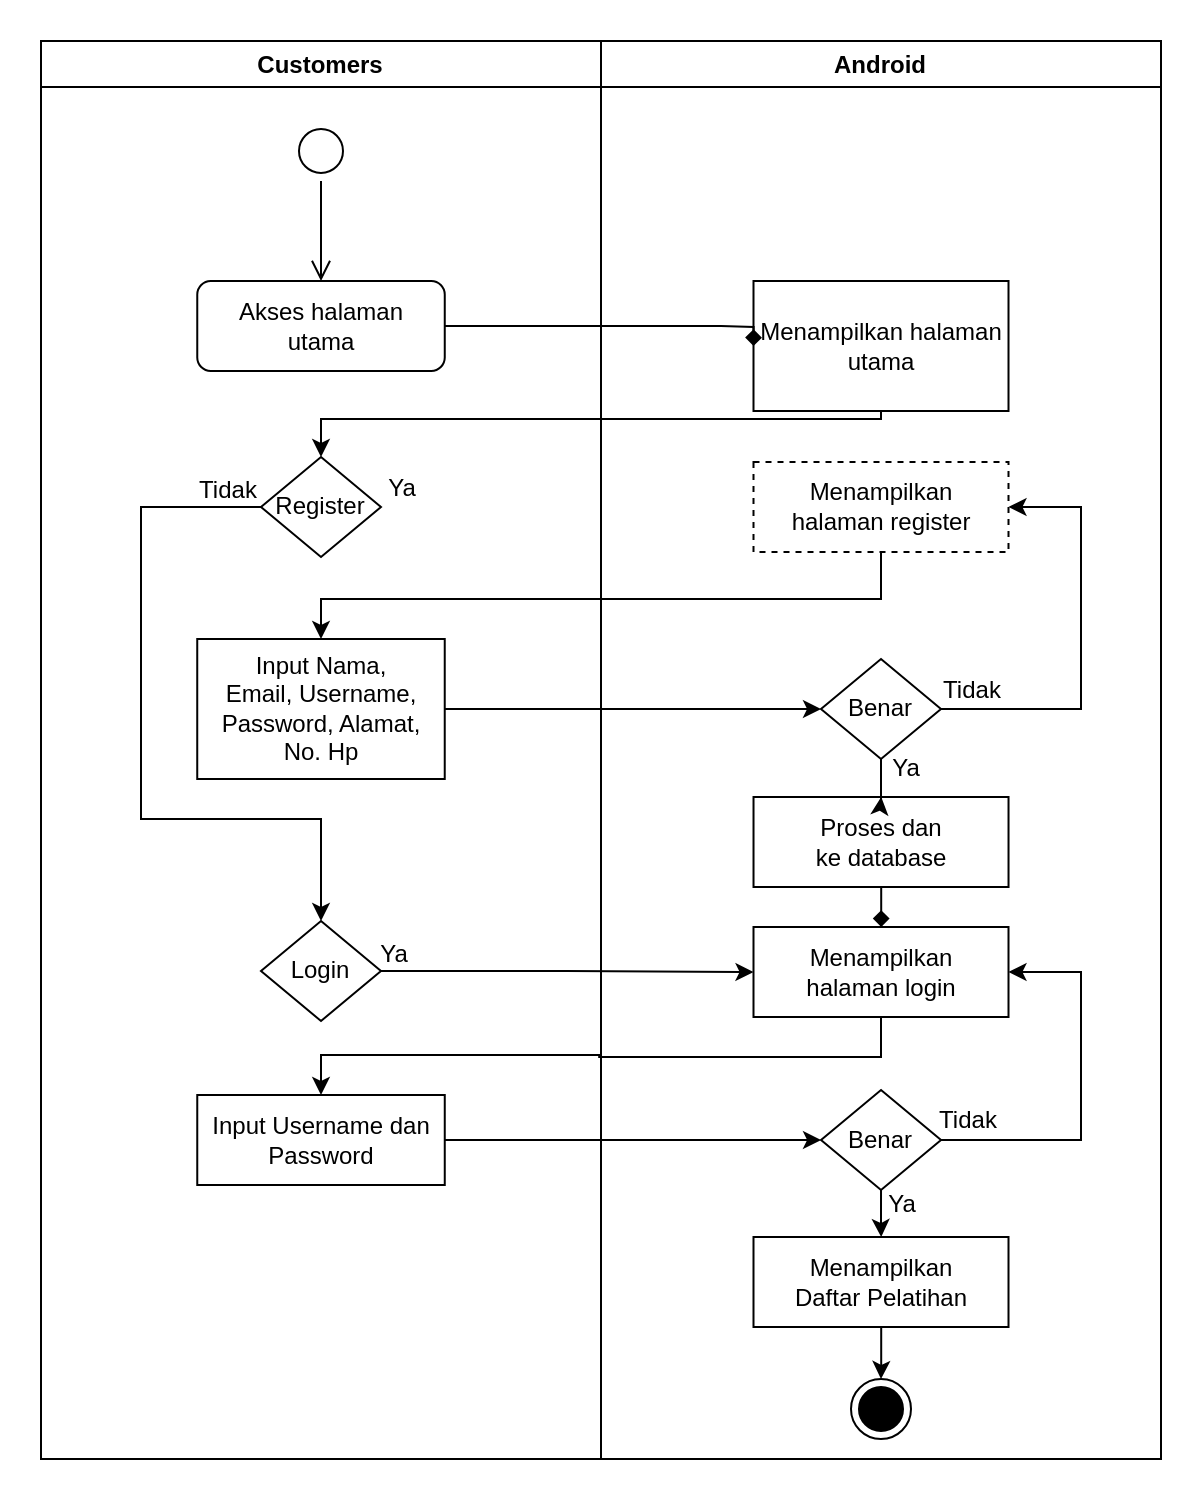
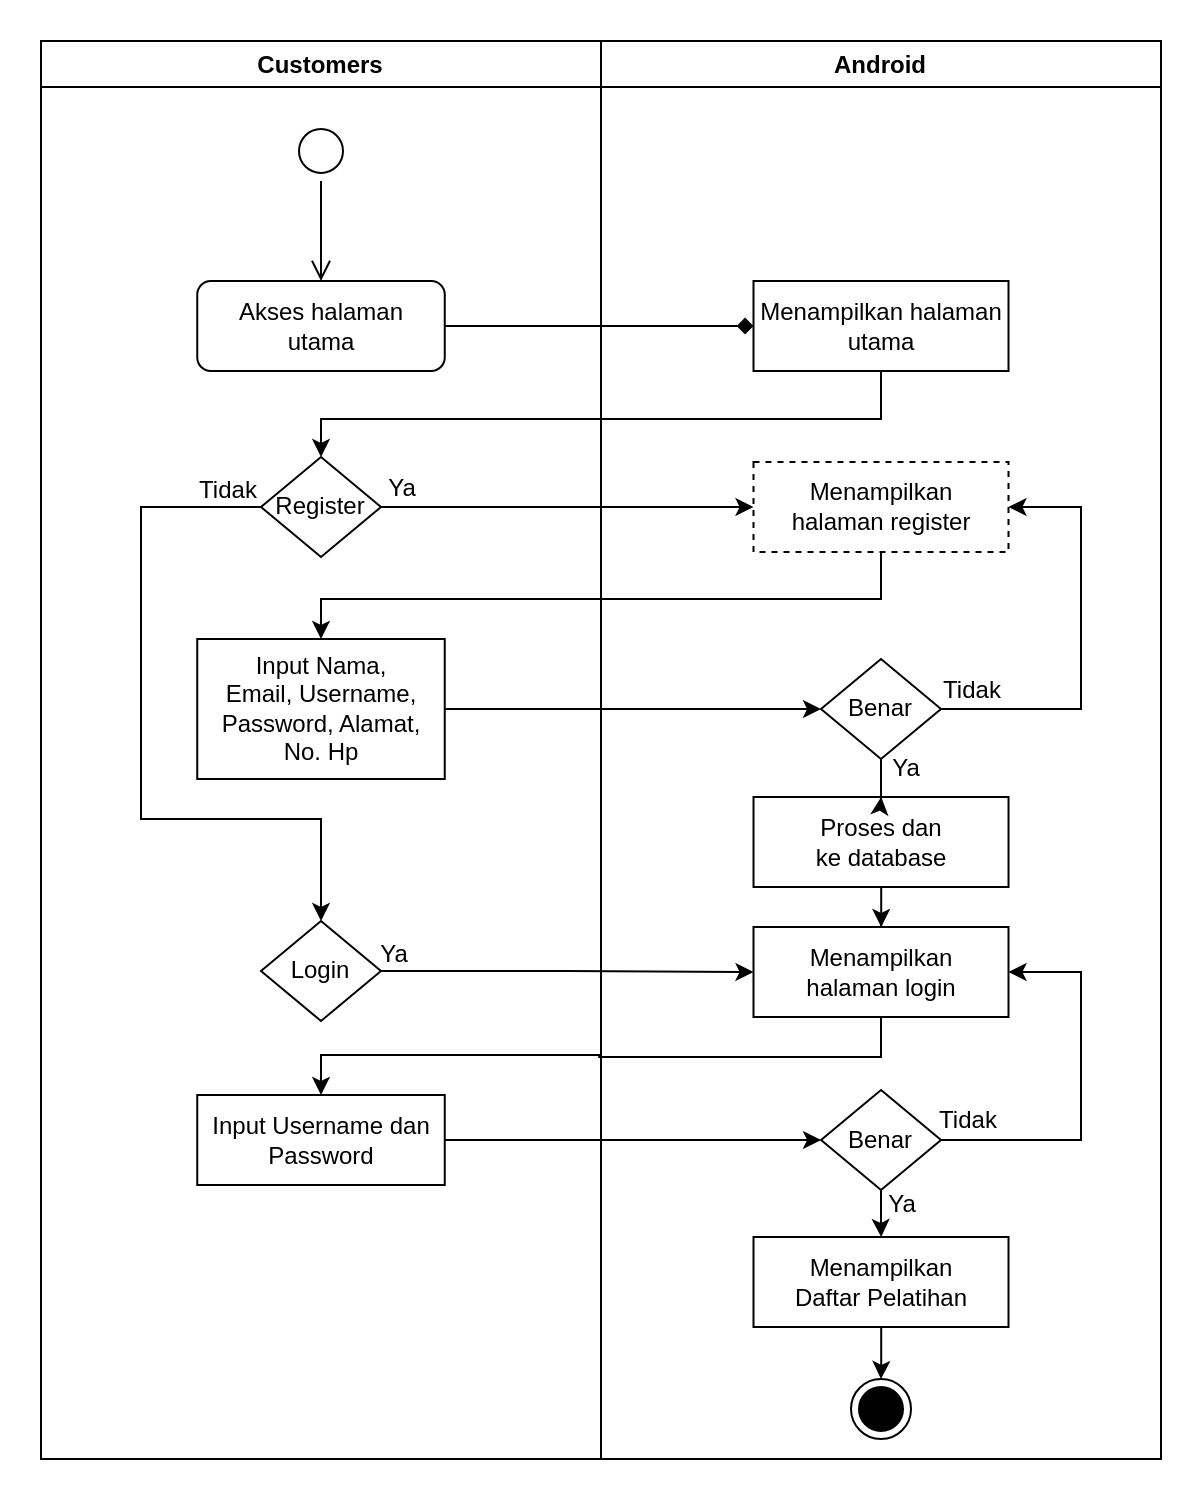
(881, 346) -> (881, 326)
none -> (560, 507)
(881, 911) -> (881, 912)
